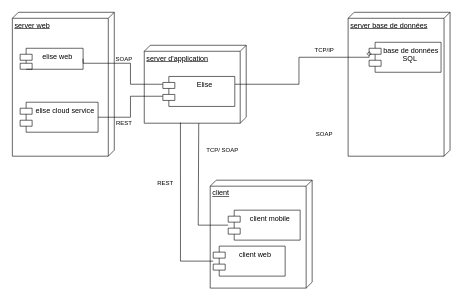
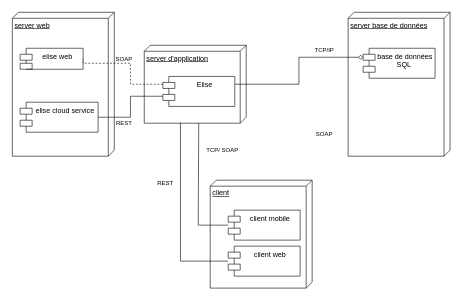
(405, 57) -> (399, 63)
(131, 64) -> (131, 64)
(249, 261) -> (264, 261)
